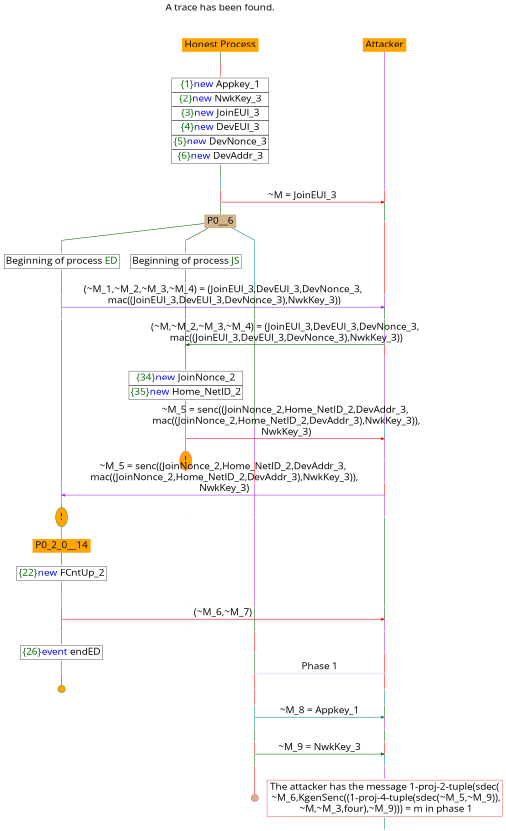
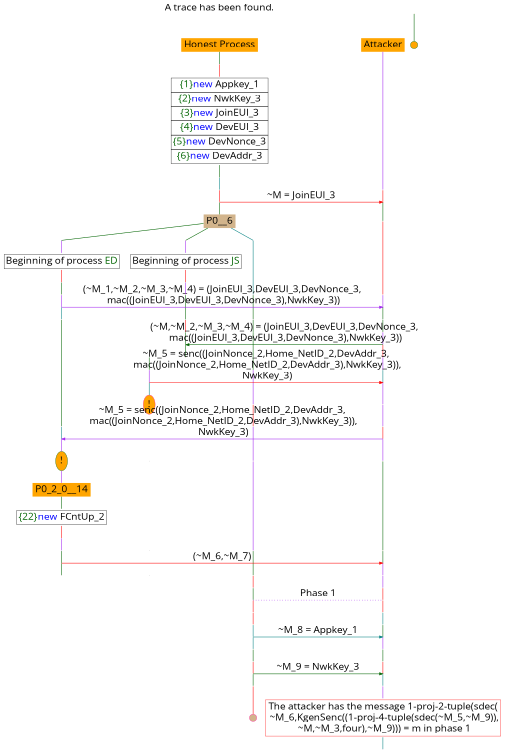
(186, 385) -> none
(62, 652) -> none
